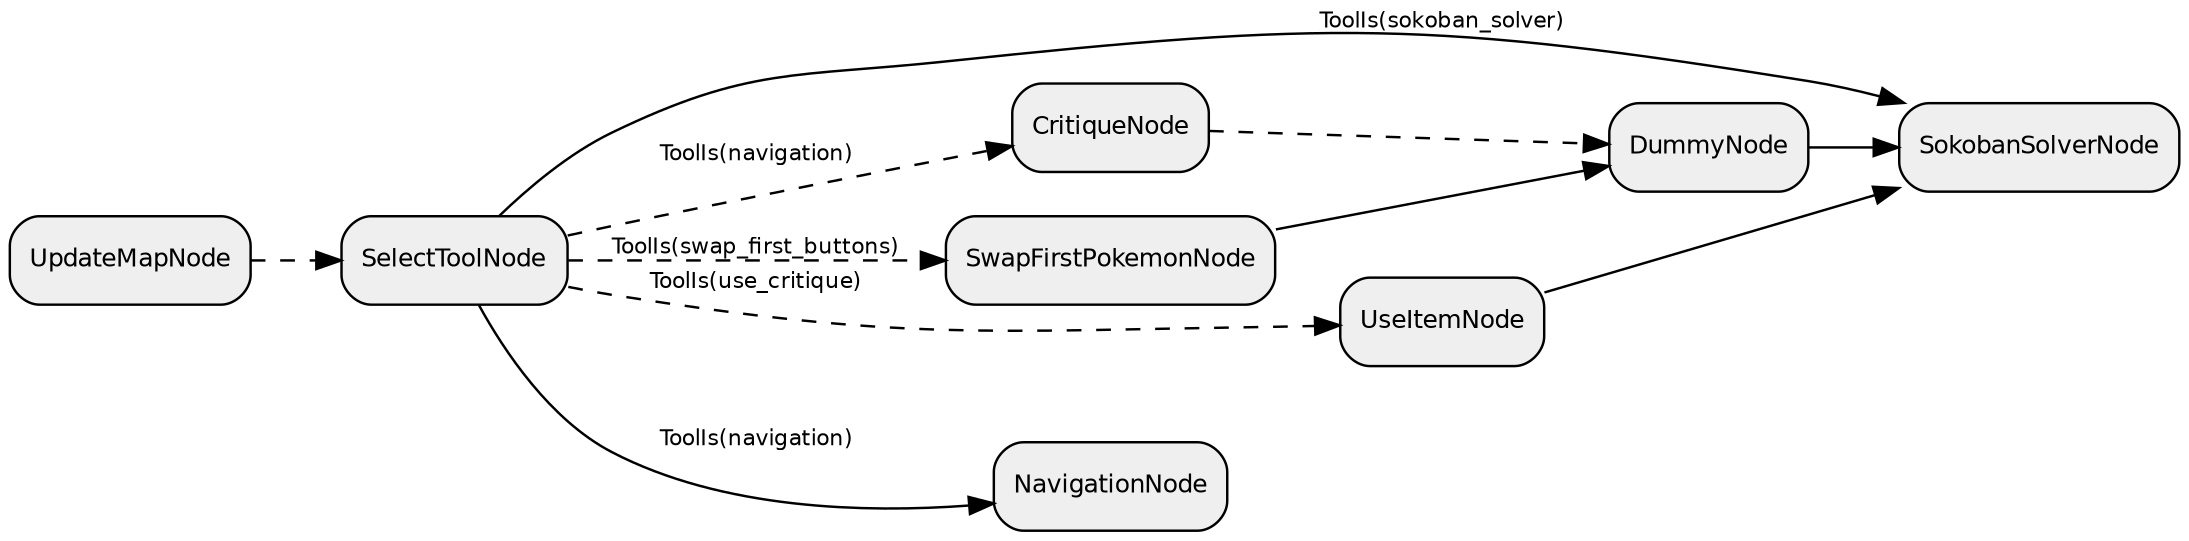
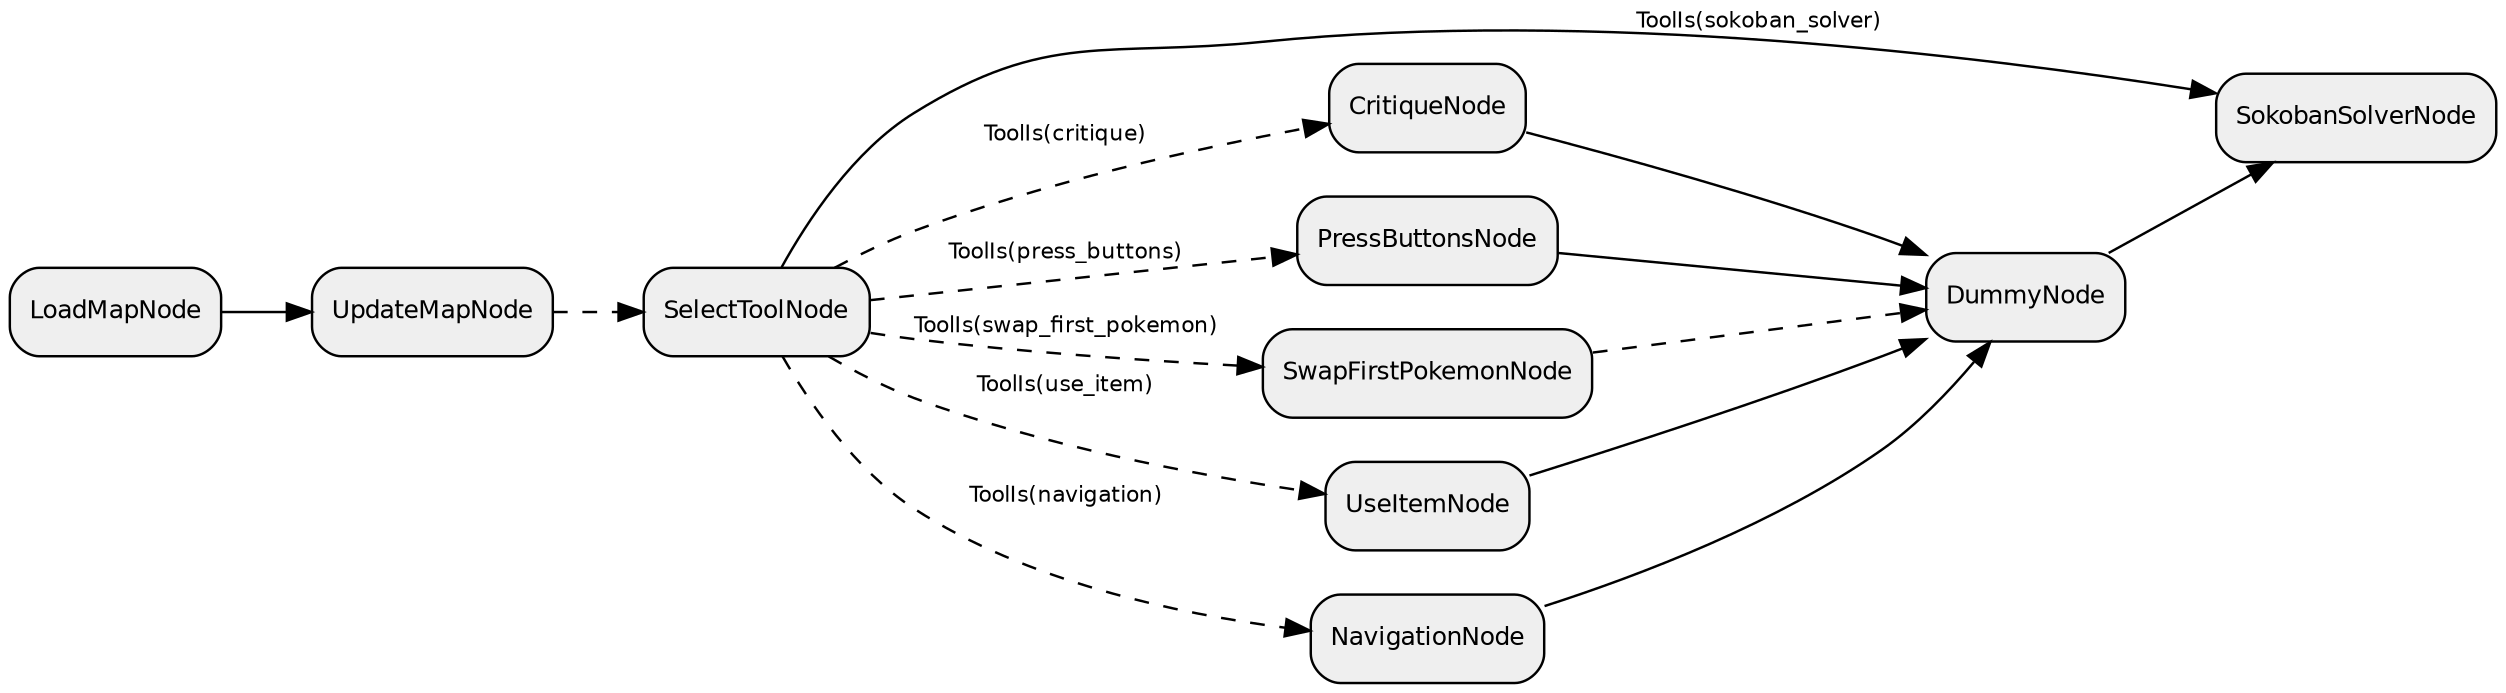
(1396, 137) -> (1716, 185)
(757, 155) -> (1066, 135)
(1430, 200) -> (1747, 333)
none -> (1427, 241)
(1710, 244) -> (1717, 415)
(757, 248) -> (1066, 327)
(757, 283) -> (1066, 386)
none -> (115, 312)
(688, 482) -> (998, 553)
none -> (1776, 512)
